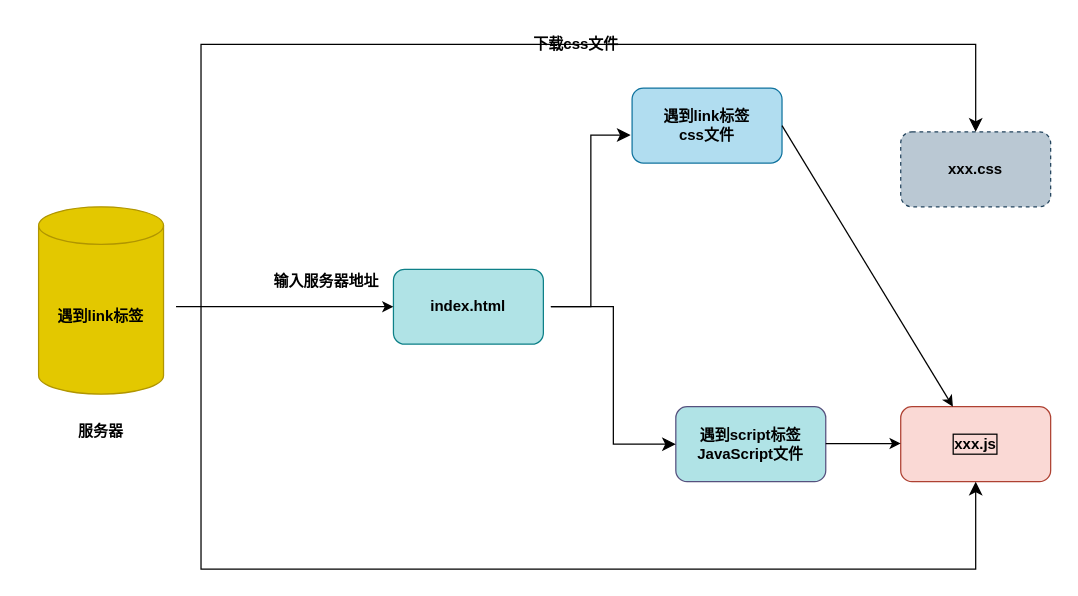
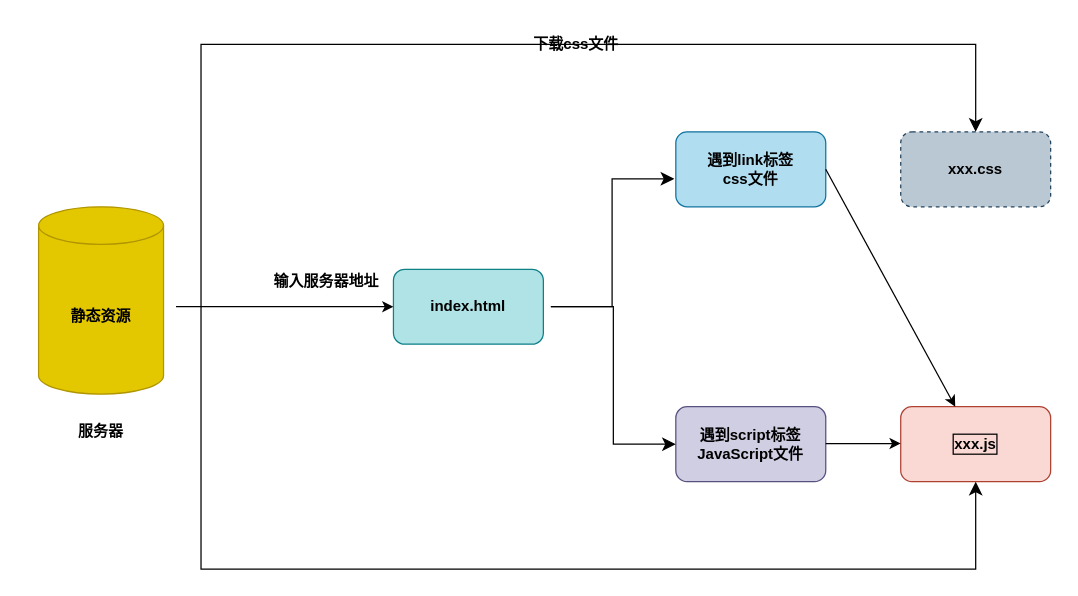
(707, 126) -> (751, 169)
(101, 317) -> (101, 317)
(751, 444) -> (751, 444)
